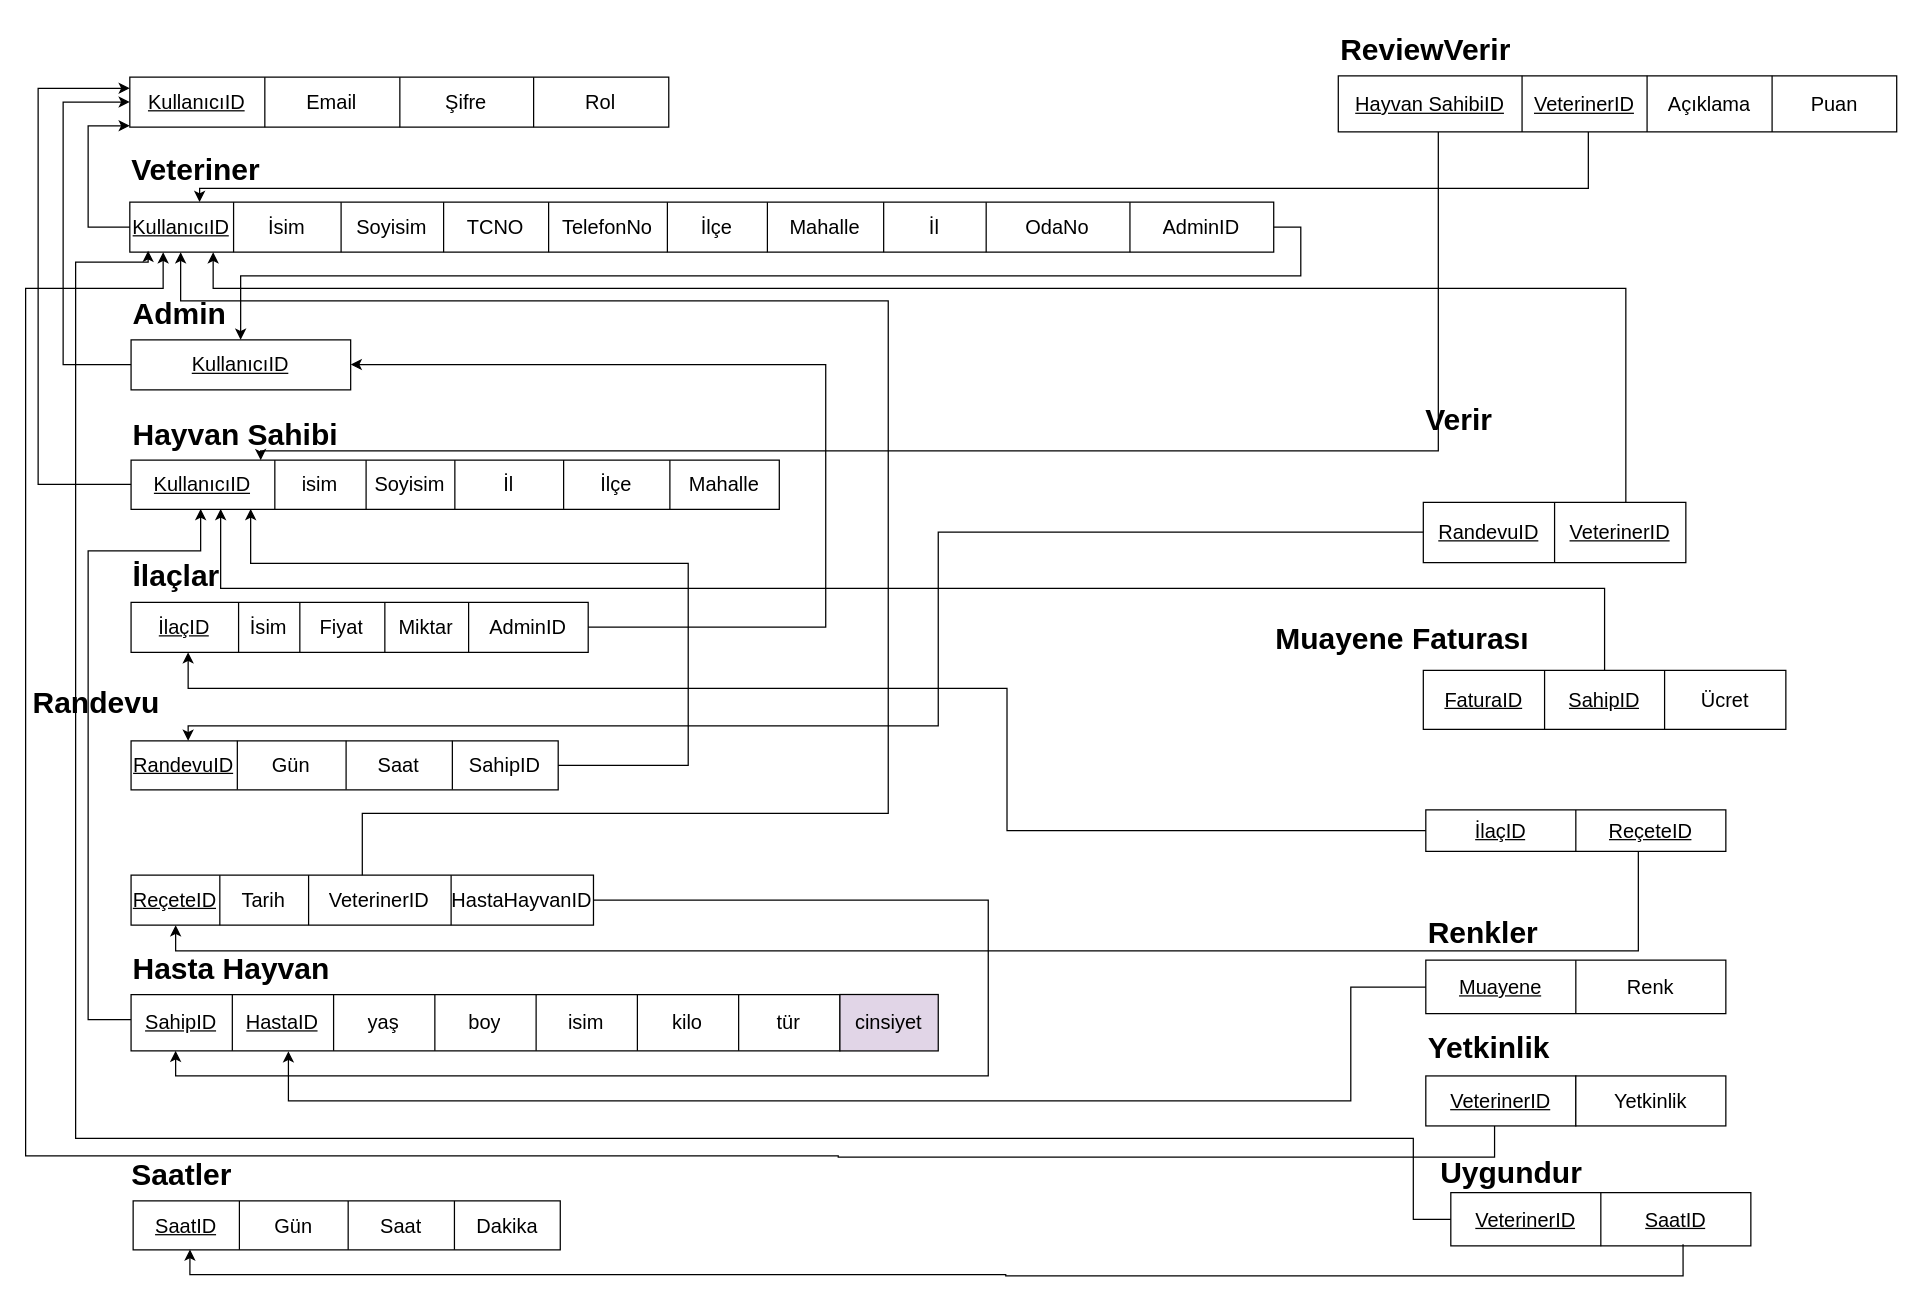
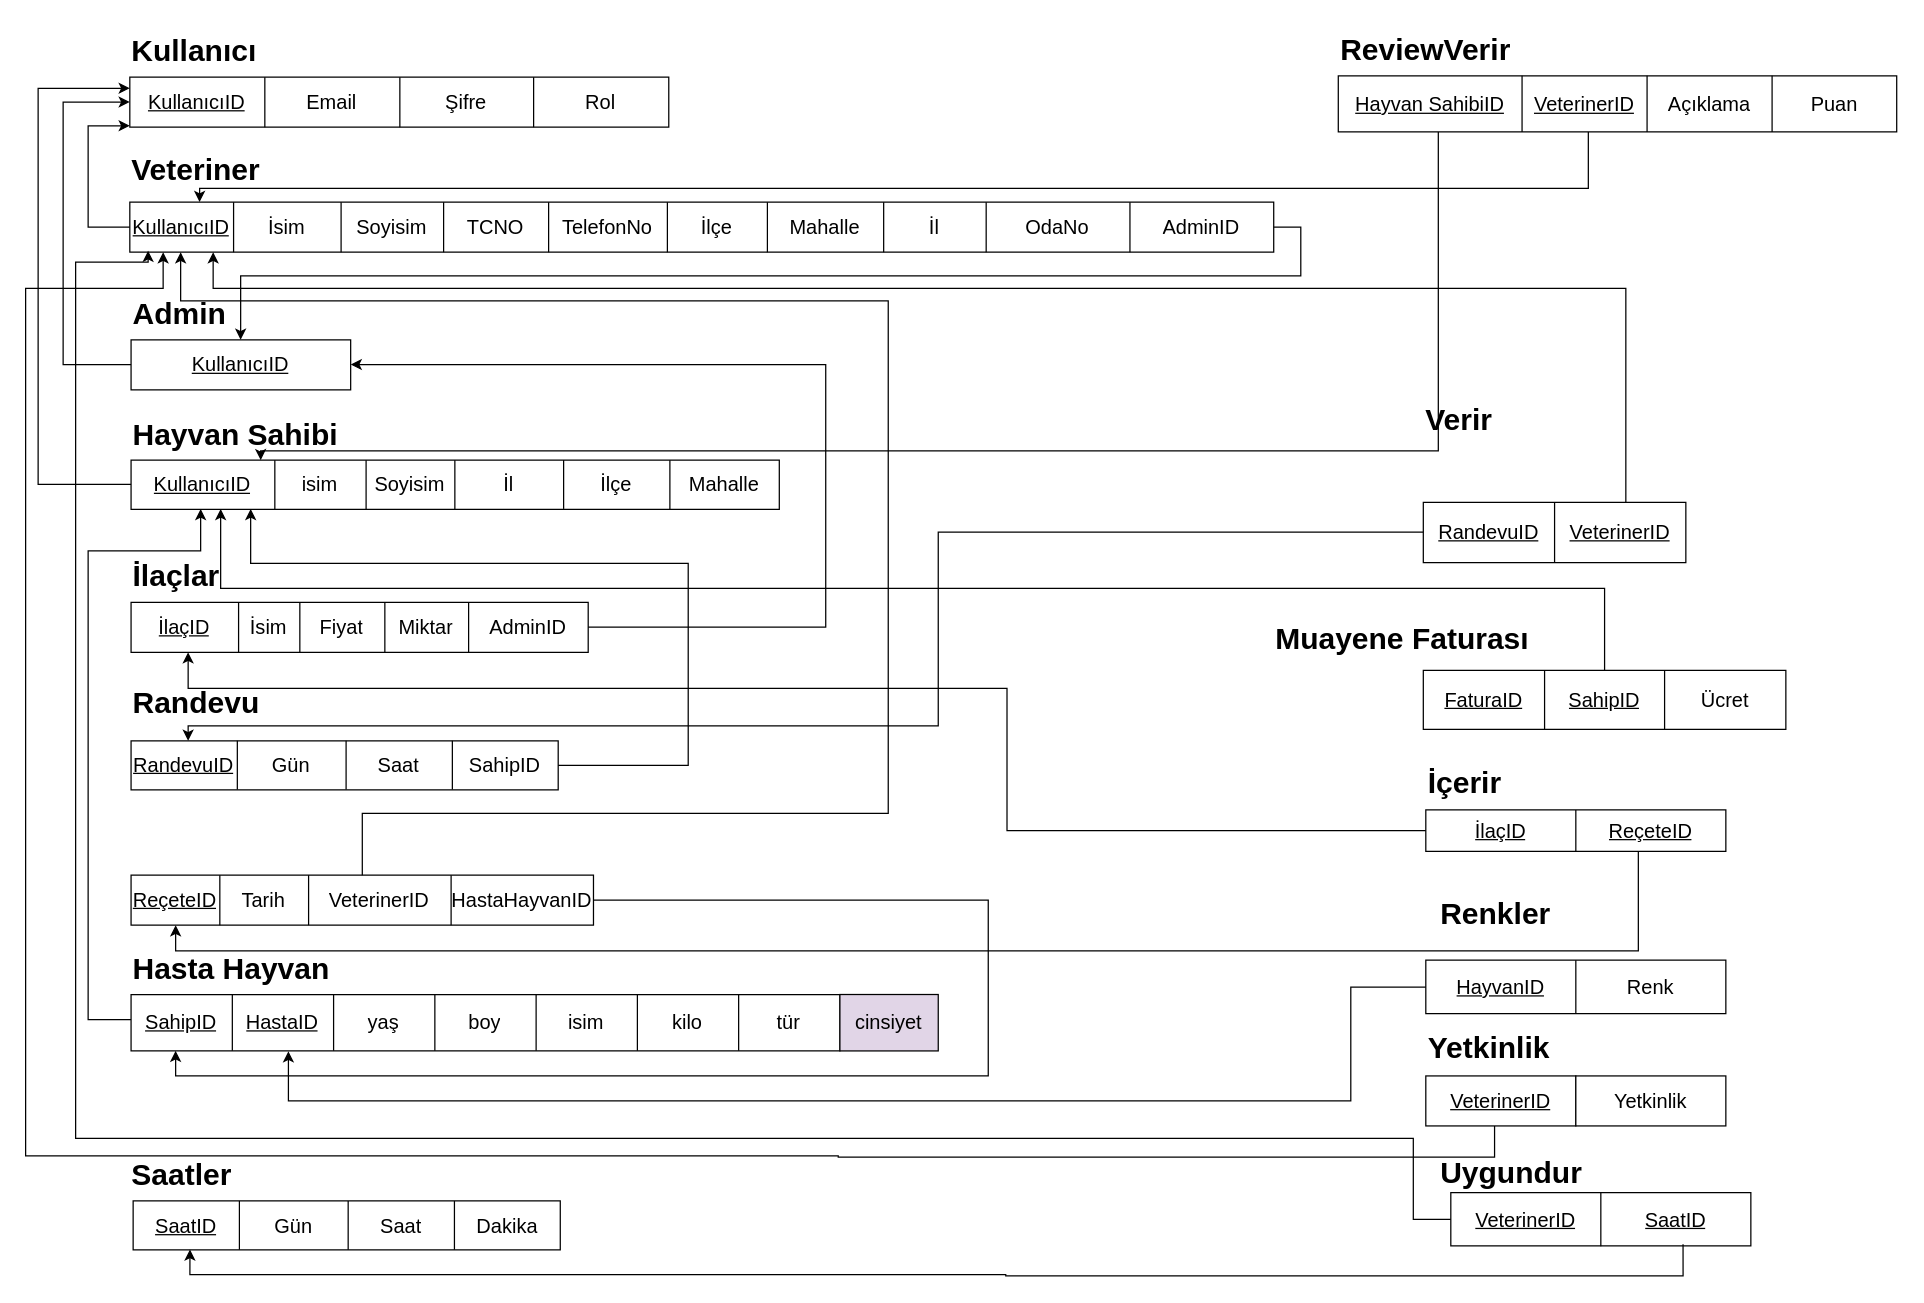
none -> (242, 52)
(120, 703) -> (220, 703)
none -> (1488, 783)
(1488, 933) -> (1501, 914)
(1501, 987) -> (1501, 987)
